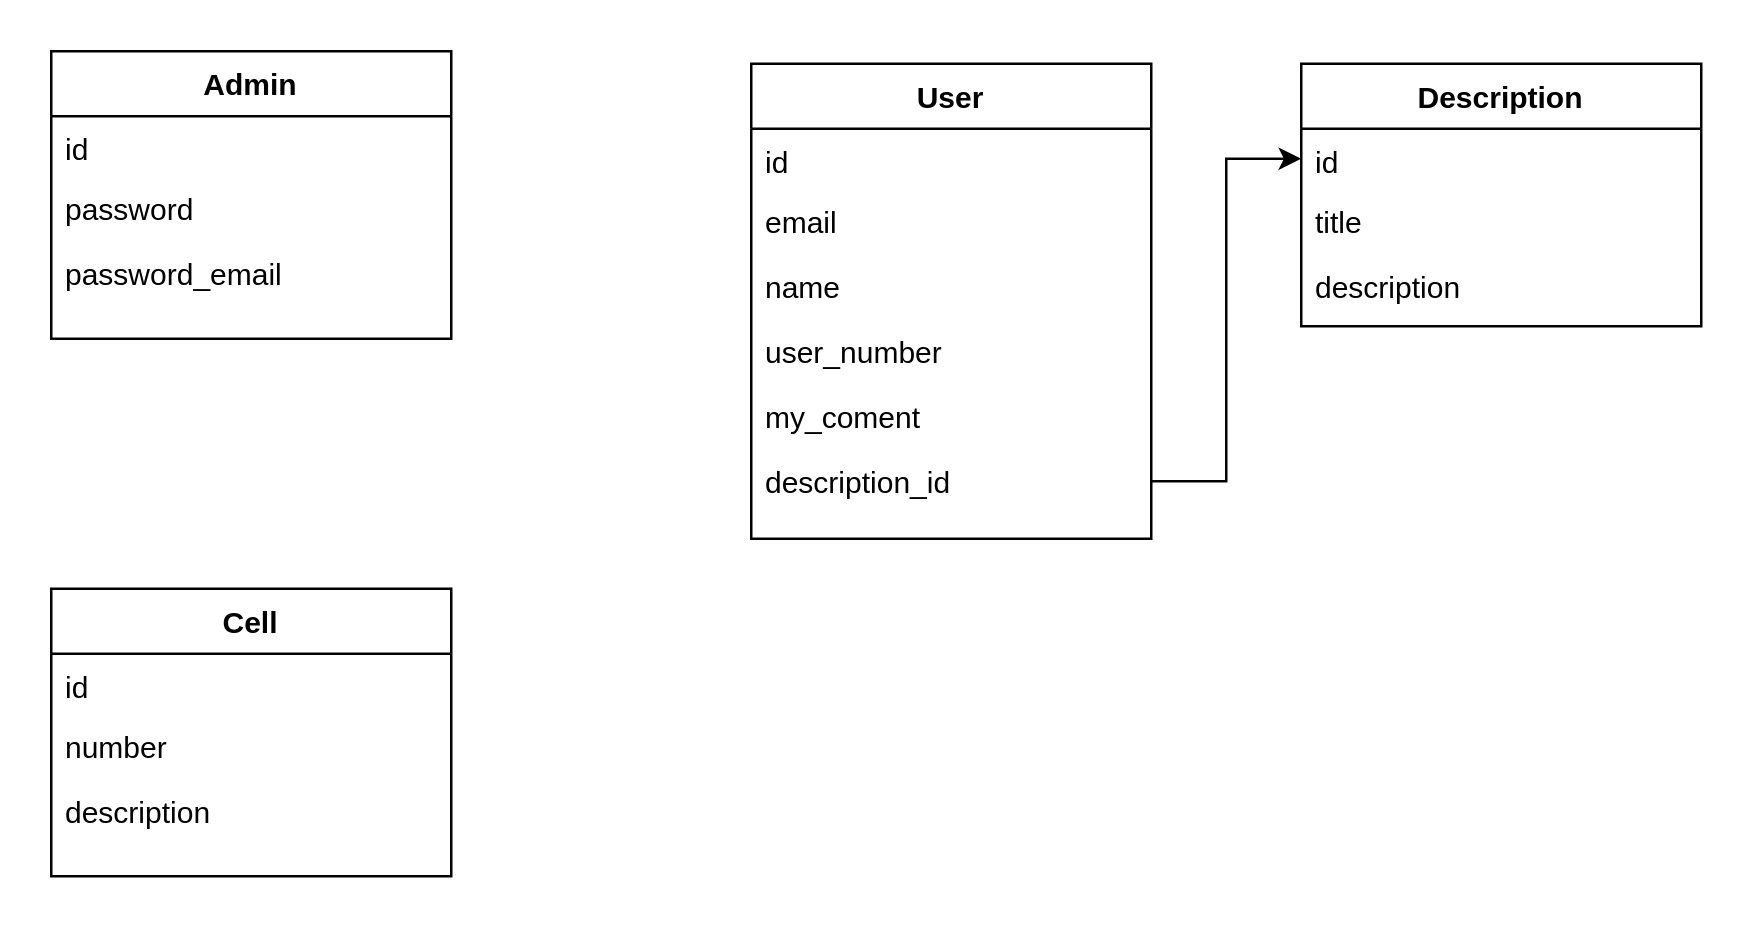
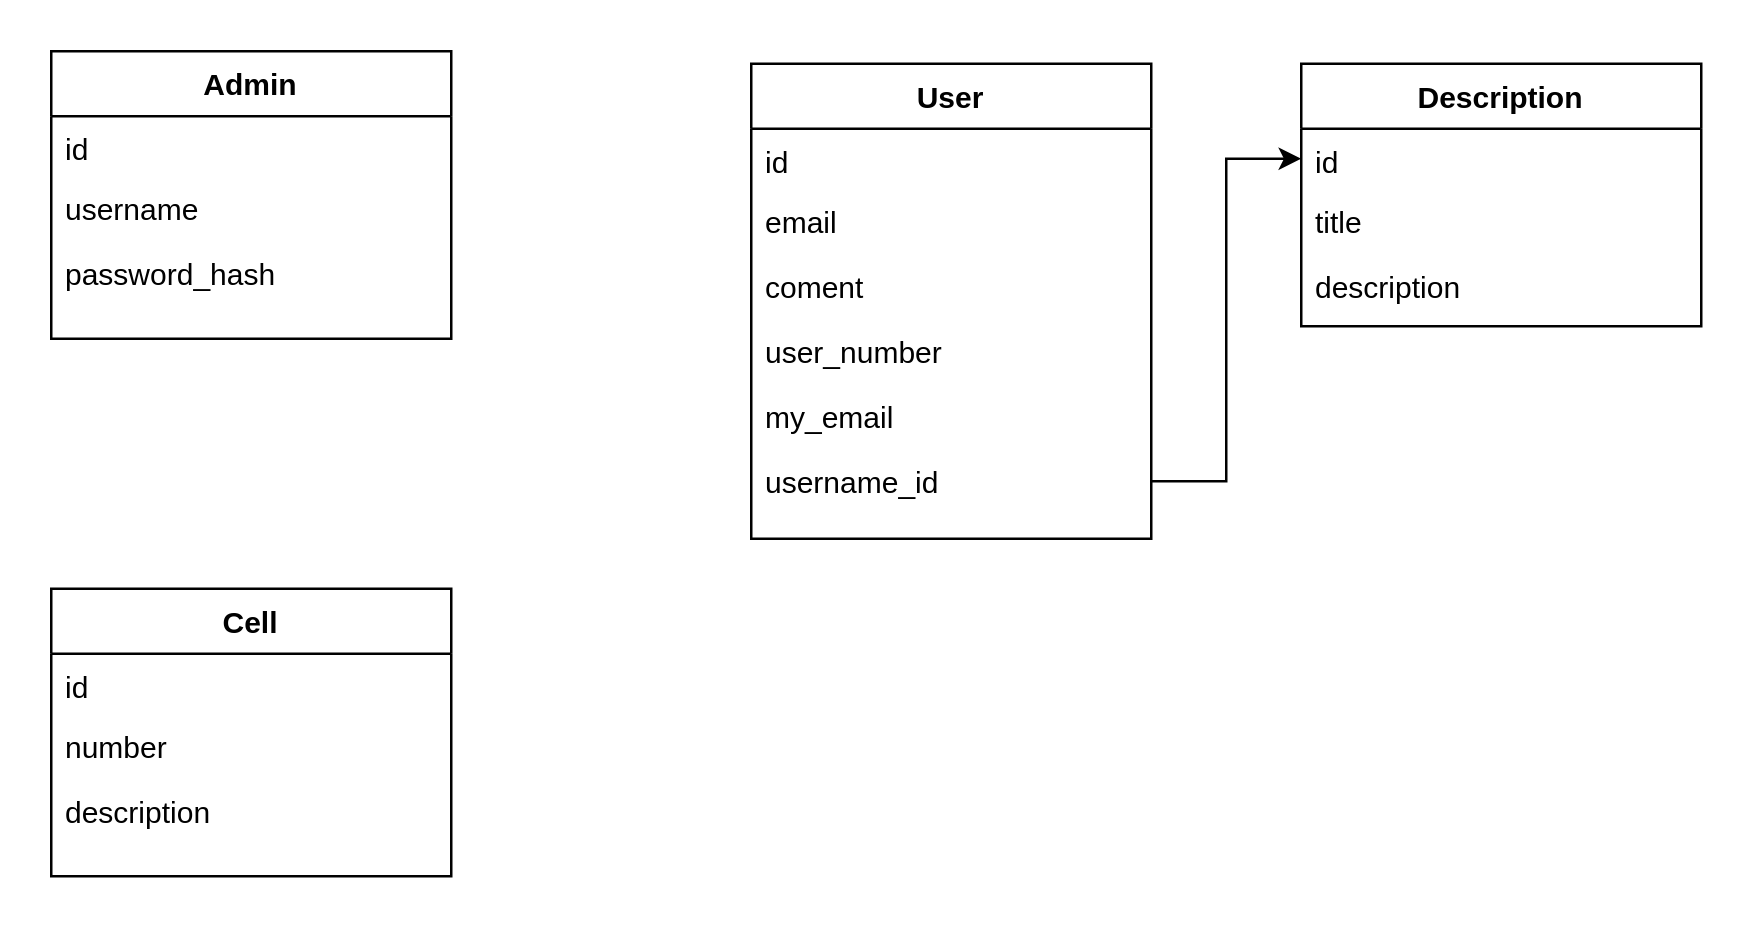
(132, 210) -> (132, 210)
(175, 275) -> (174, 275)
(799, 288) -> (815, 288)
(841, 418) -> (824, 418)
(871, 483) -> (854, 483)
